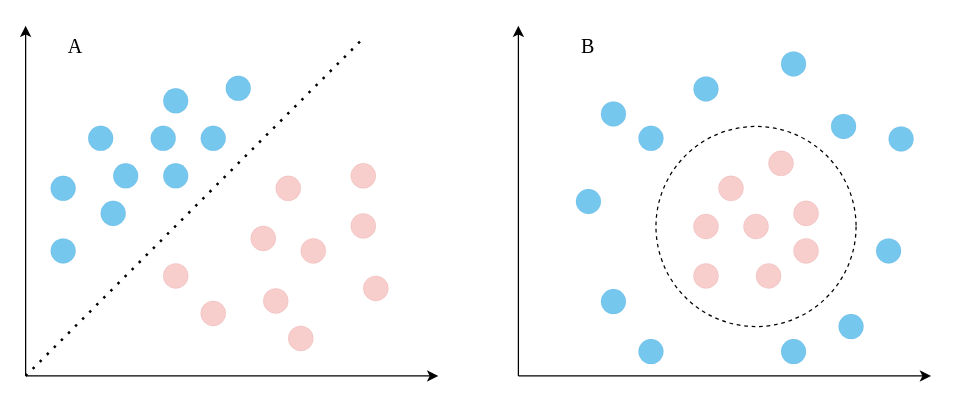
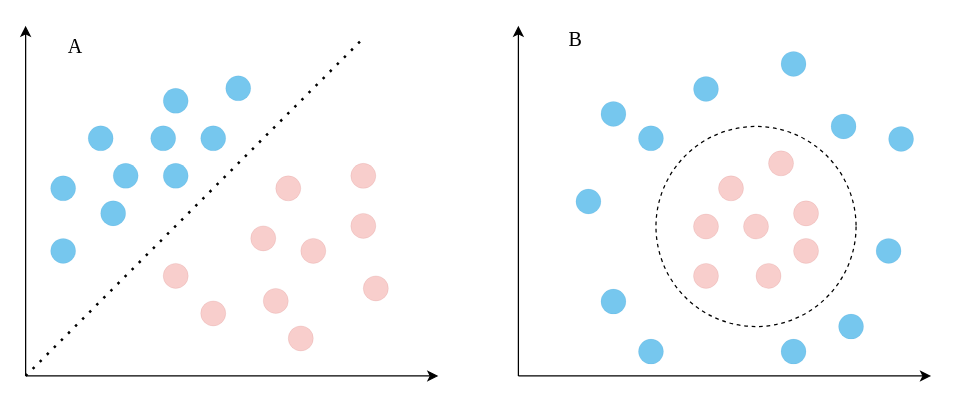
(588, 45) -> (576, 39)
